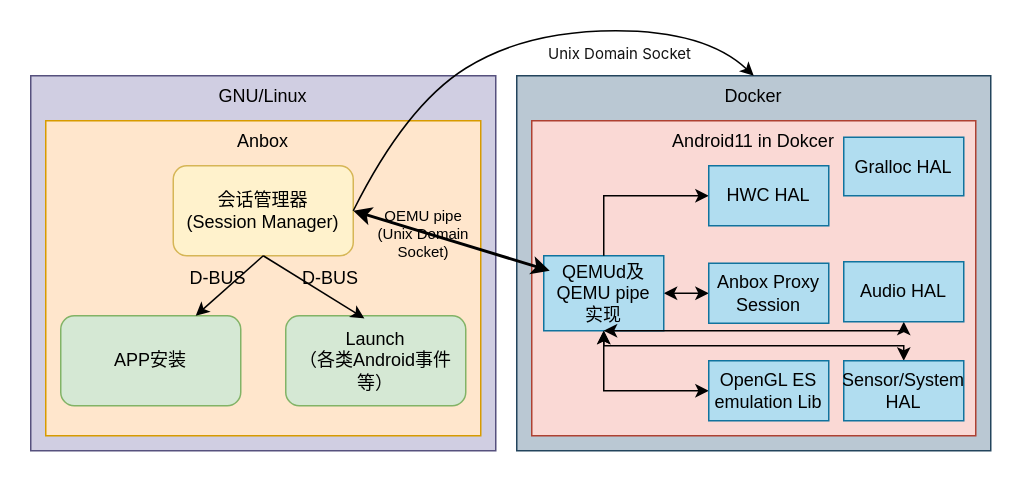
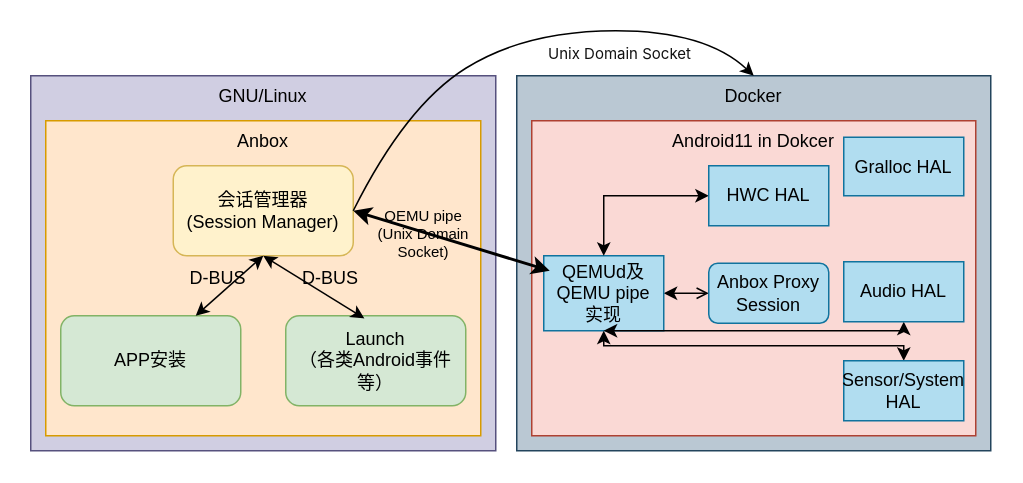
(604, 248) -> (604, 244)
(269, 259) -> (272, 261)
(258, 260) -> (255, 263)
(697, 293) -> (699, 293)
(769, 293) -> (769, 293)
(630, 391) -> none
(769, 391) -> none
